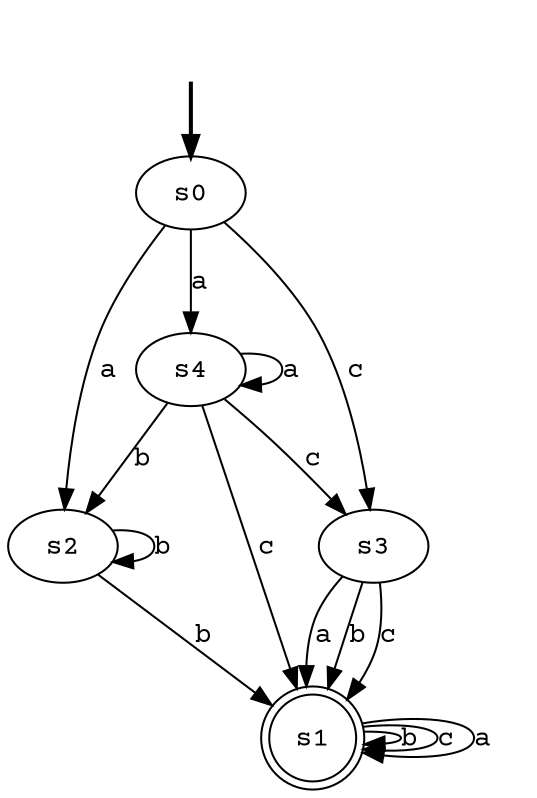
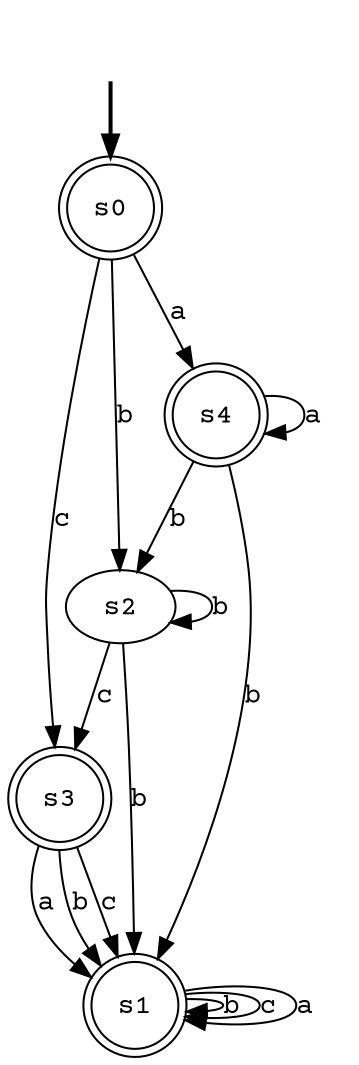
(191, 193) -> (111, 208)
(109, 370) -> (126, 415)
(191, 370) -> (216, 415)
(279, 448) -> (96, 686)
(267, 546) -> (254, 695)
(374, 546) -> (60, 798)
